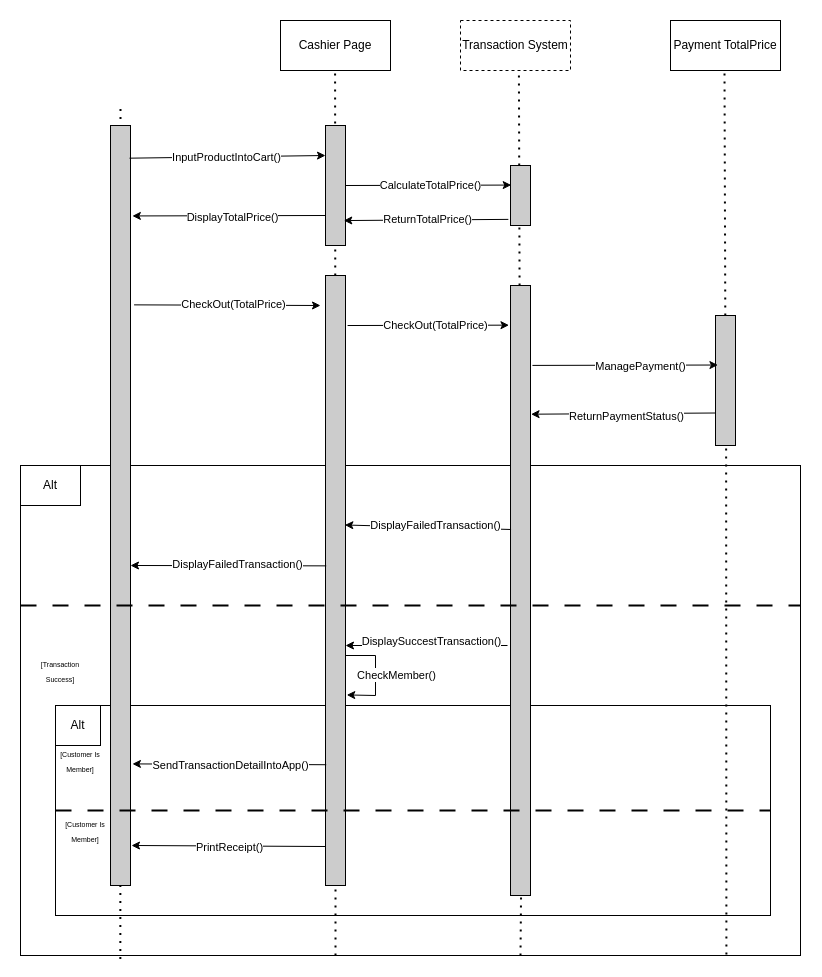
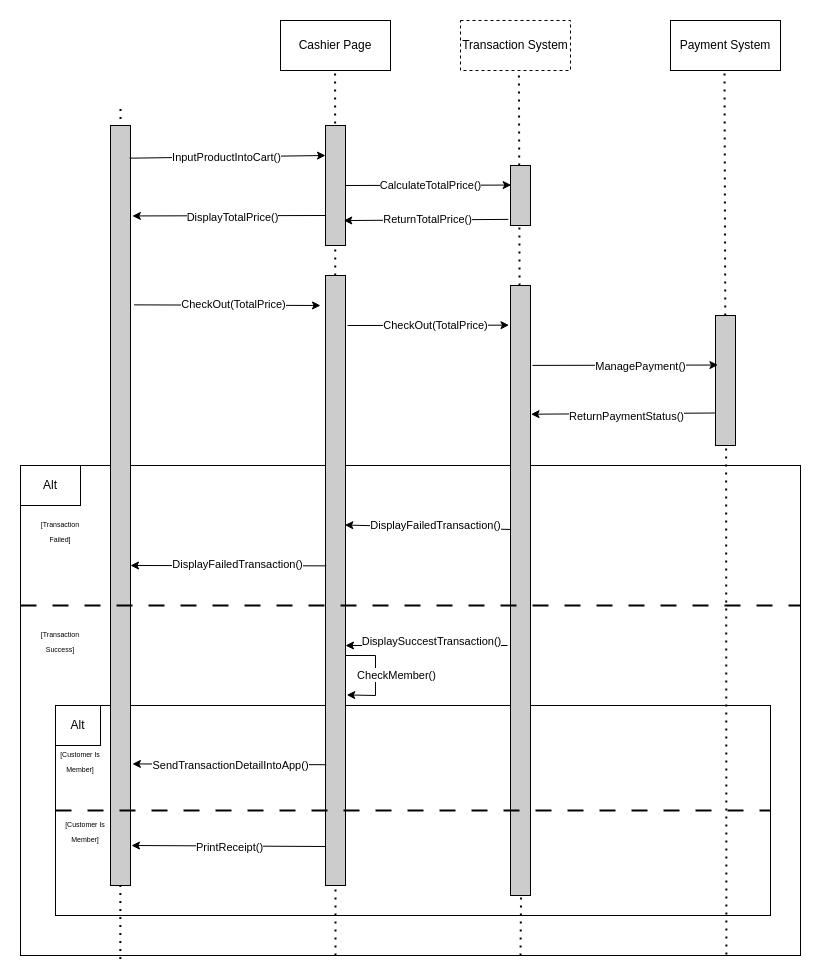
(726, 46) -> (726, 46)
none -> (61, 531)
(61, 671) -> (61, 641)
